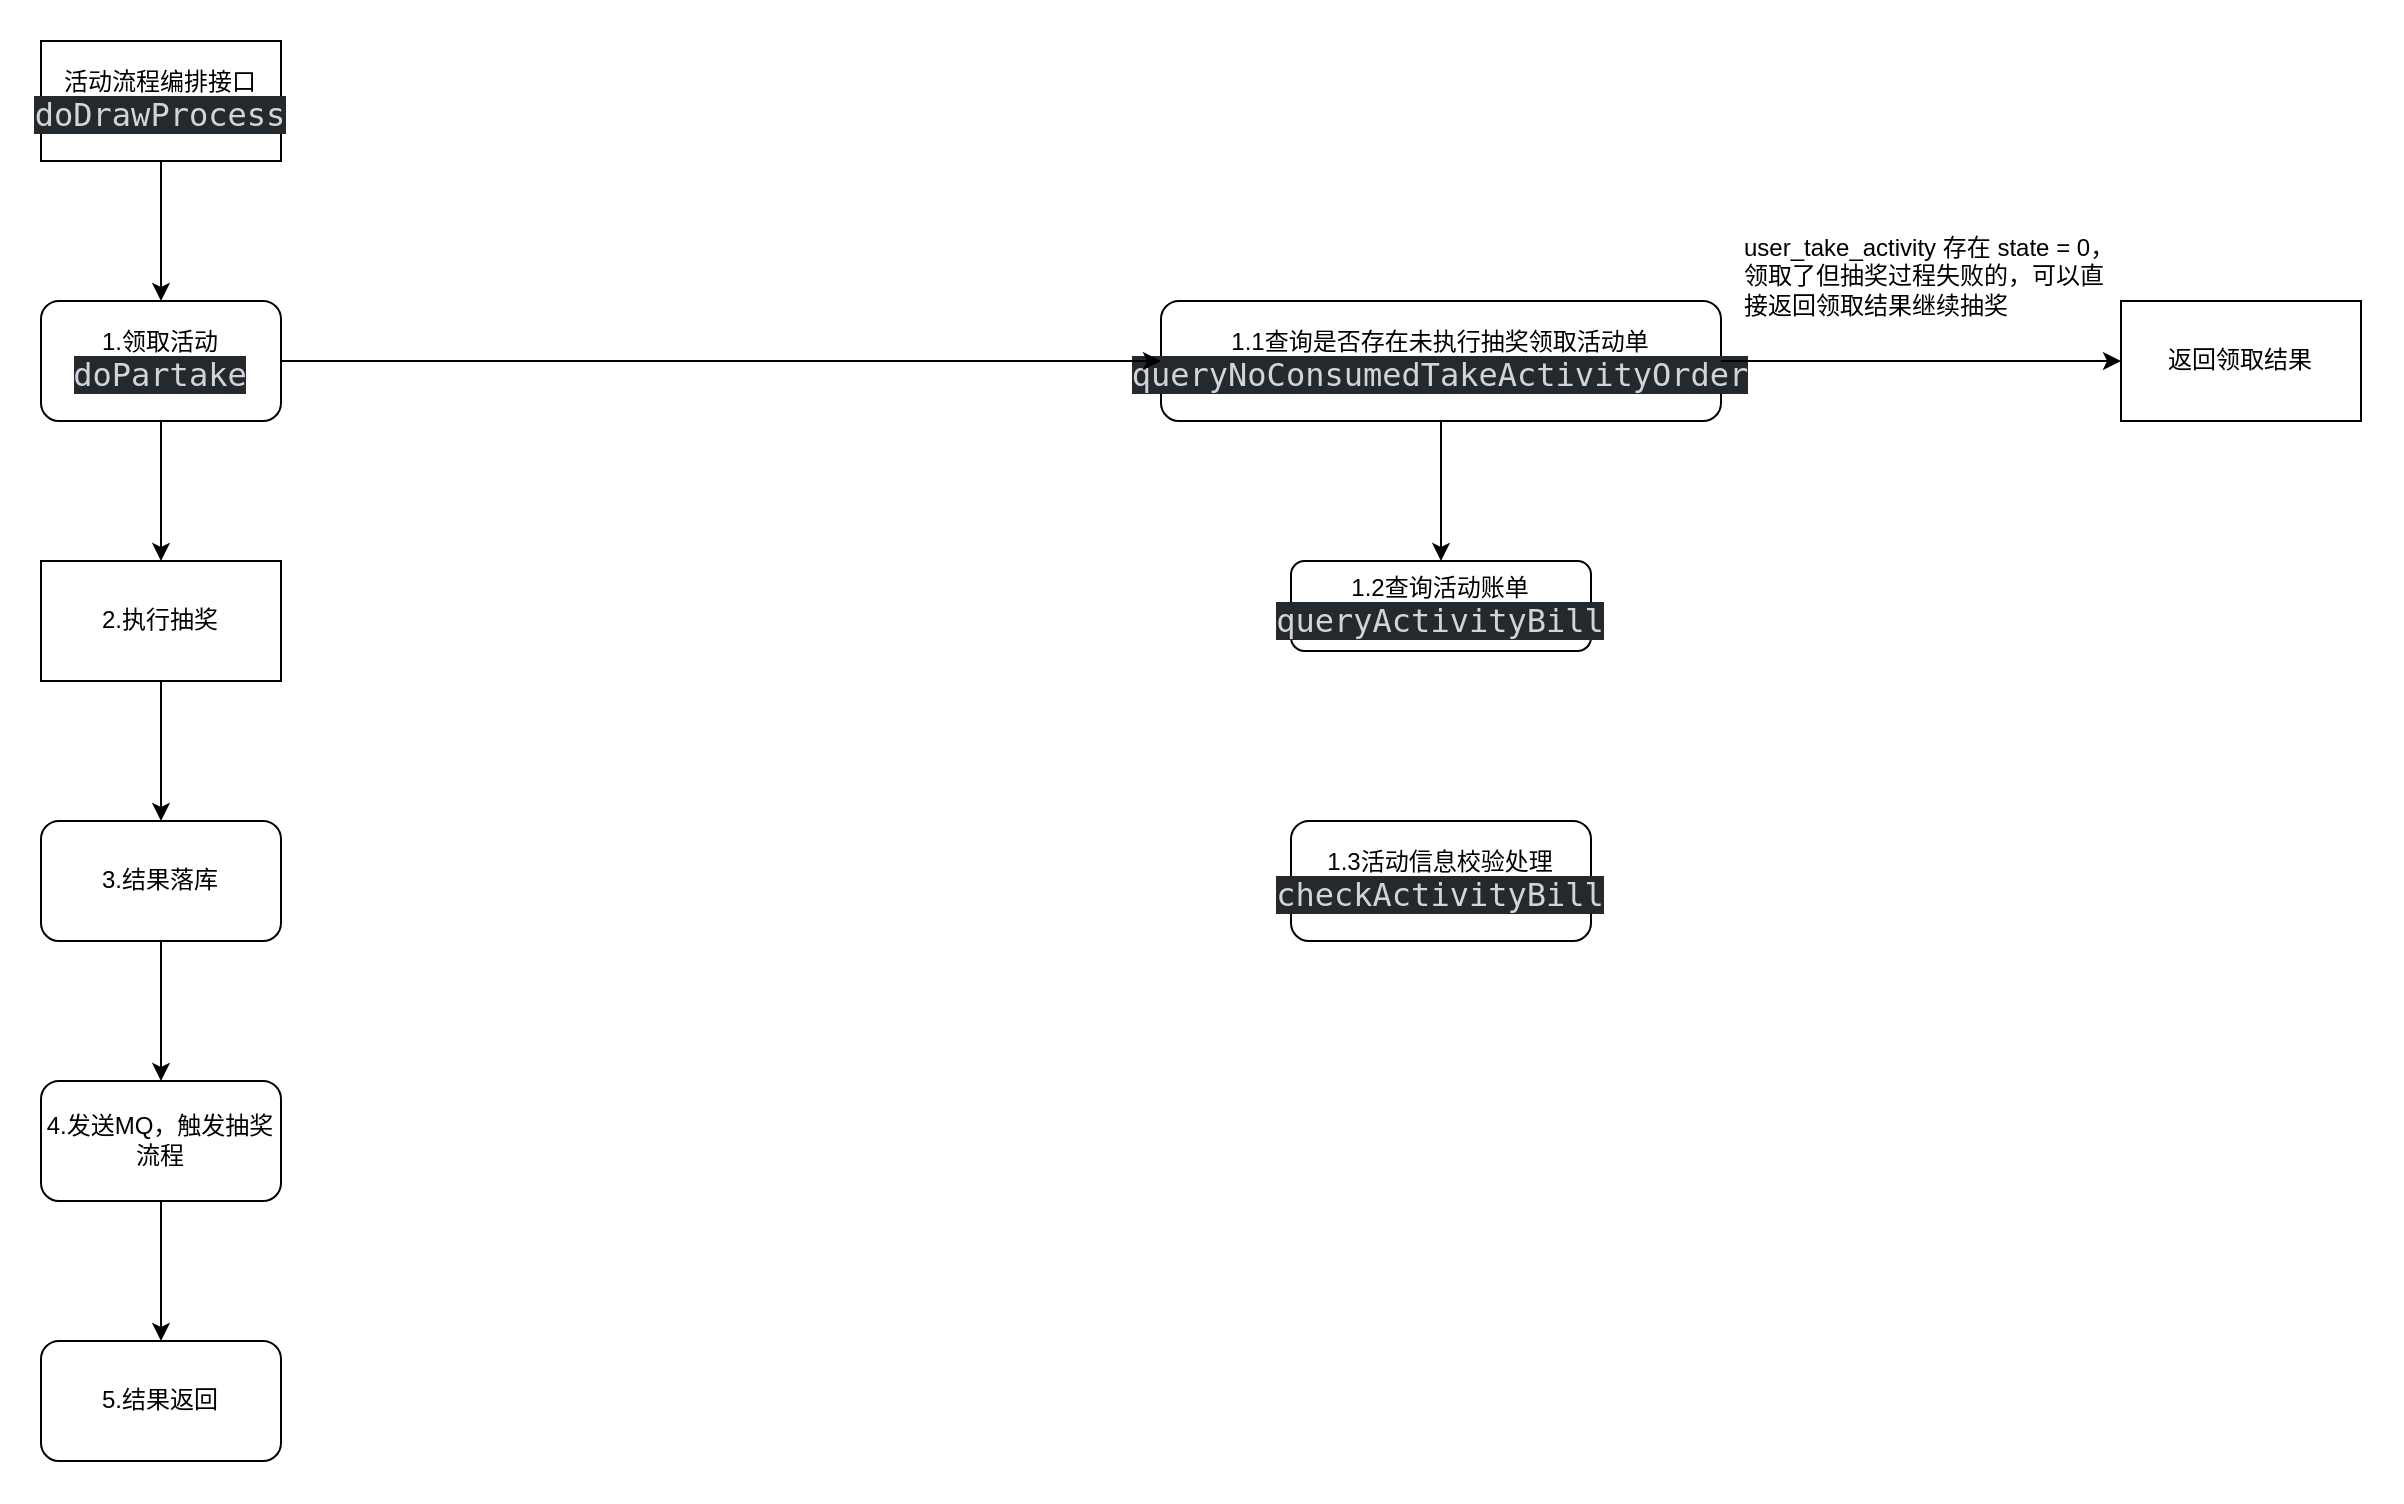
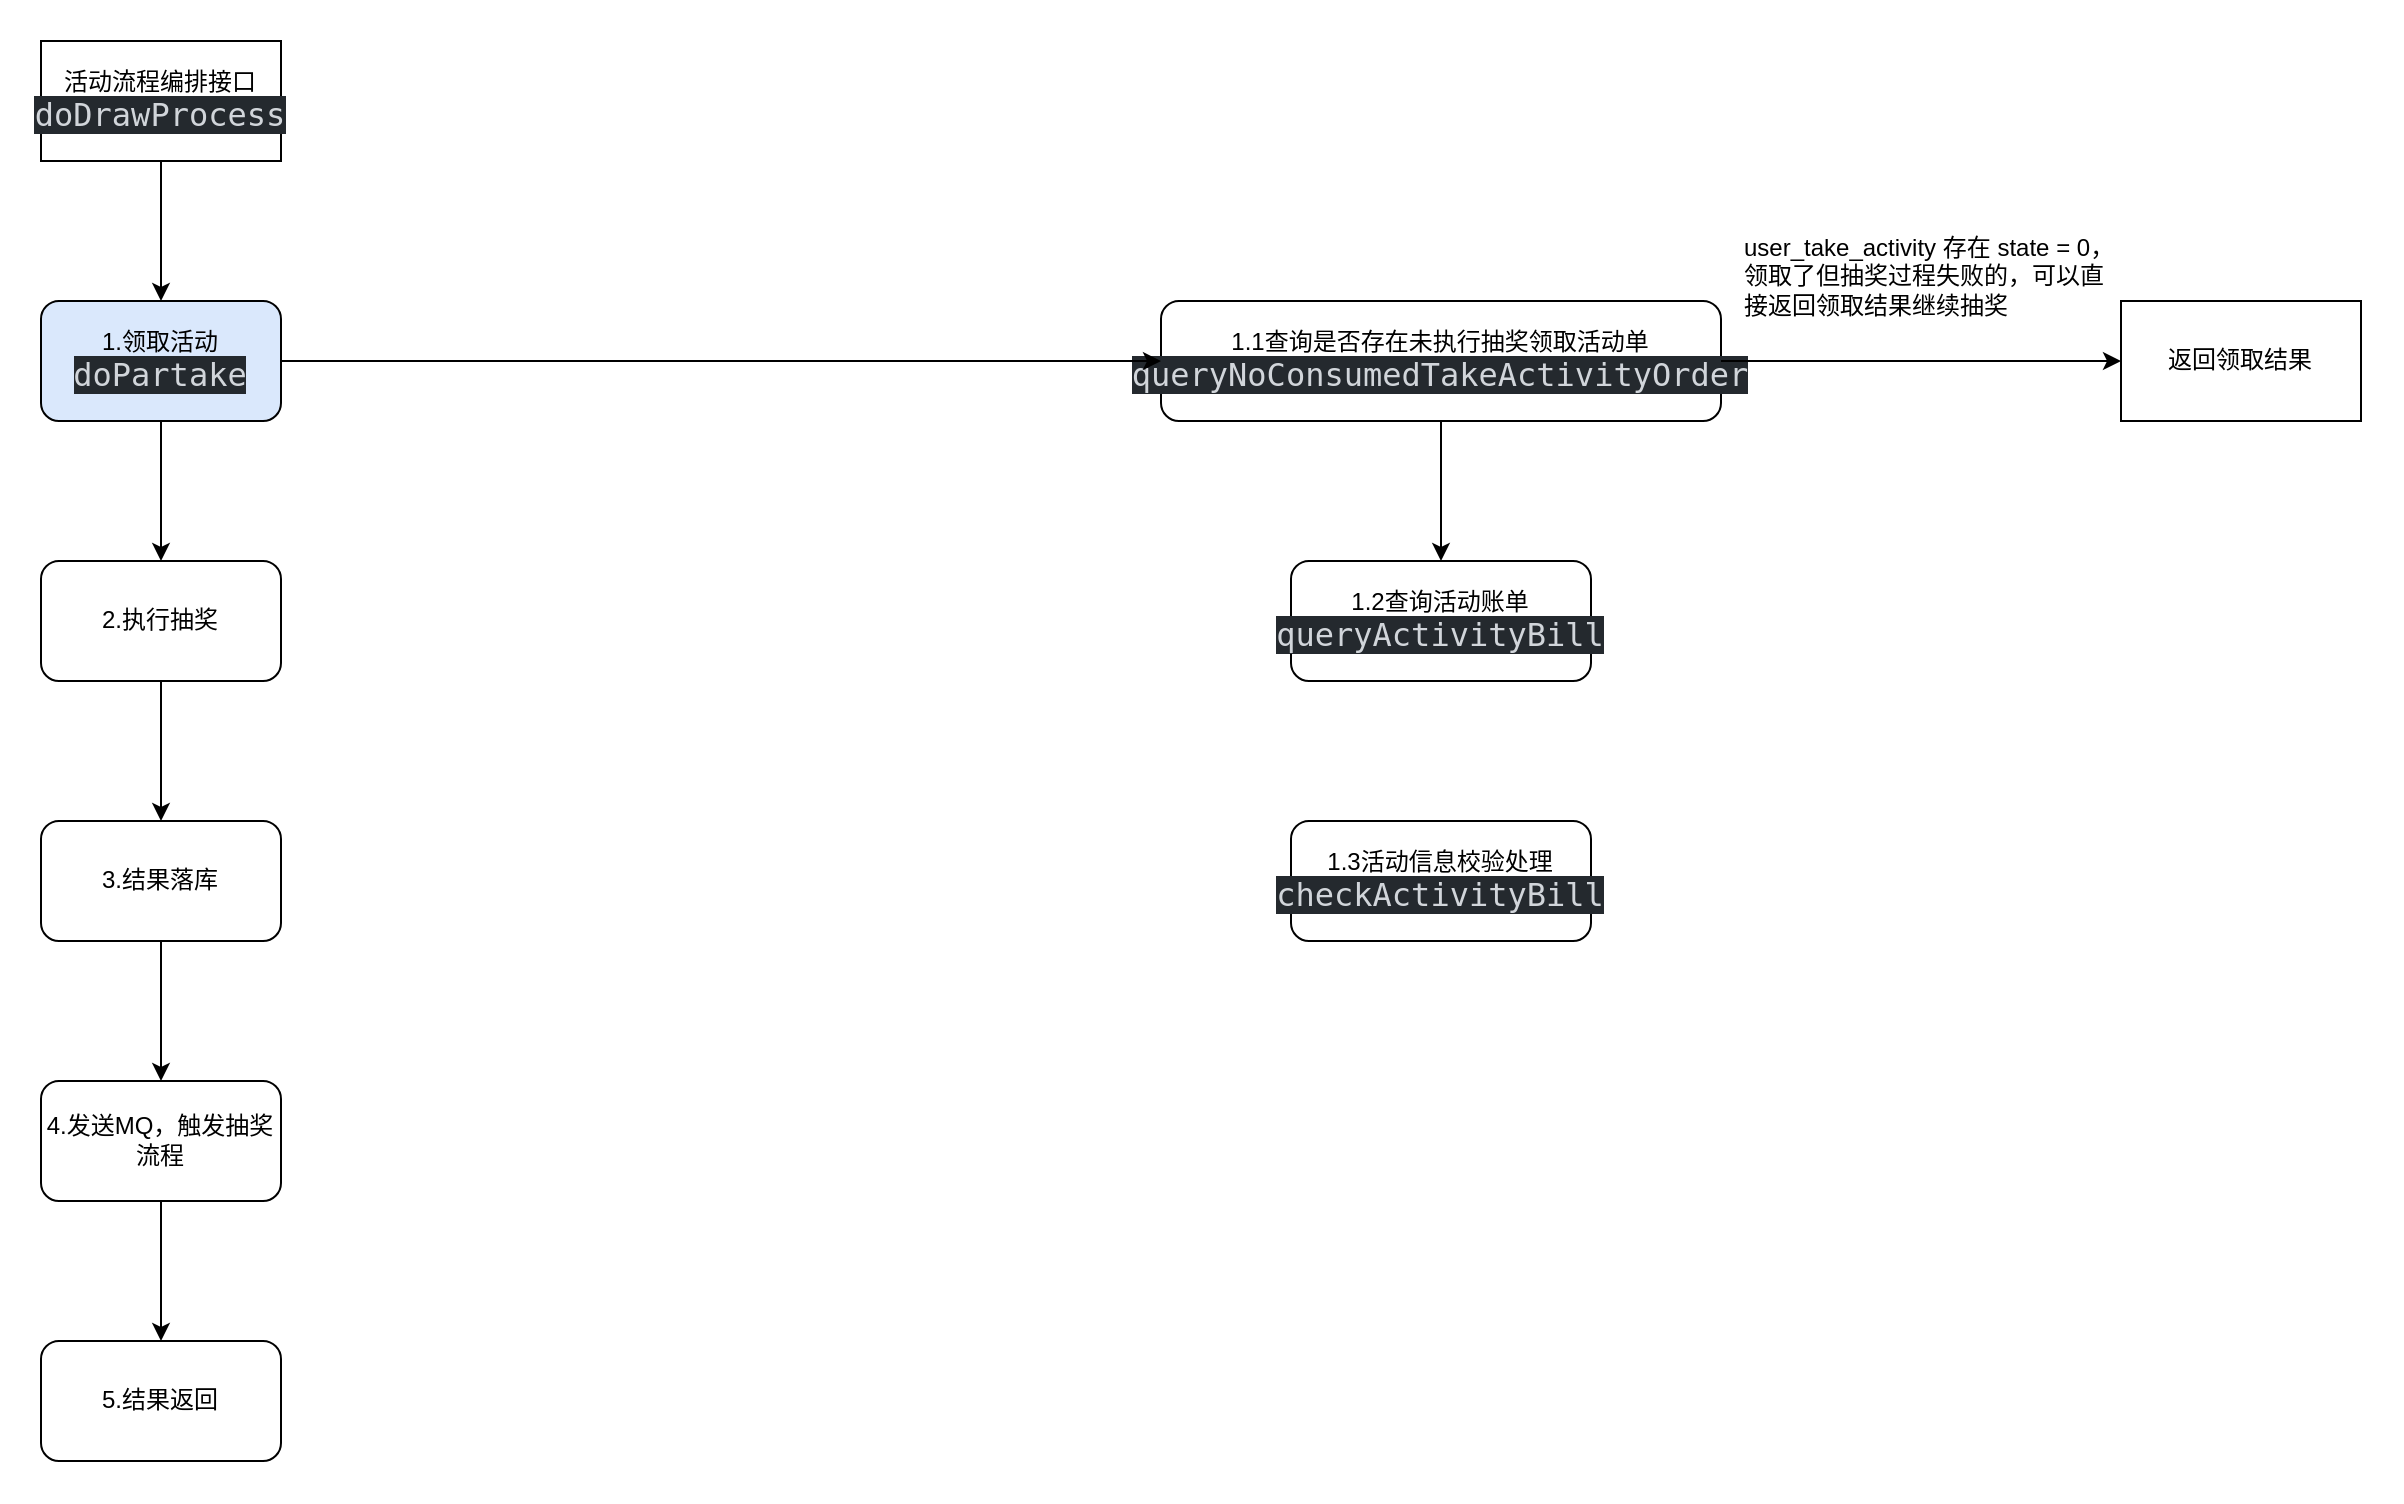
(161, 361) -> (161, 361)
(1441, 606) -> (1441, 621)
(161, 621) -> (161, 621)
